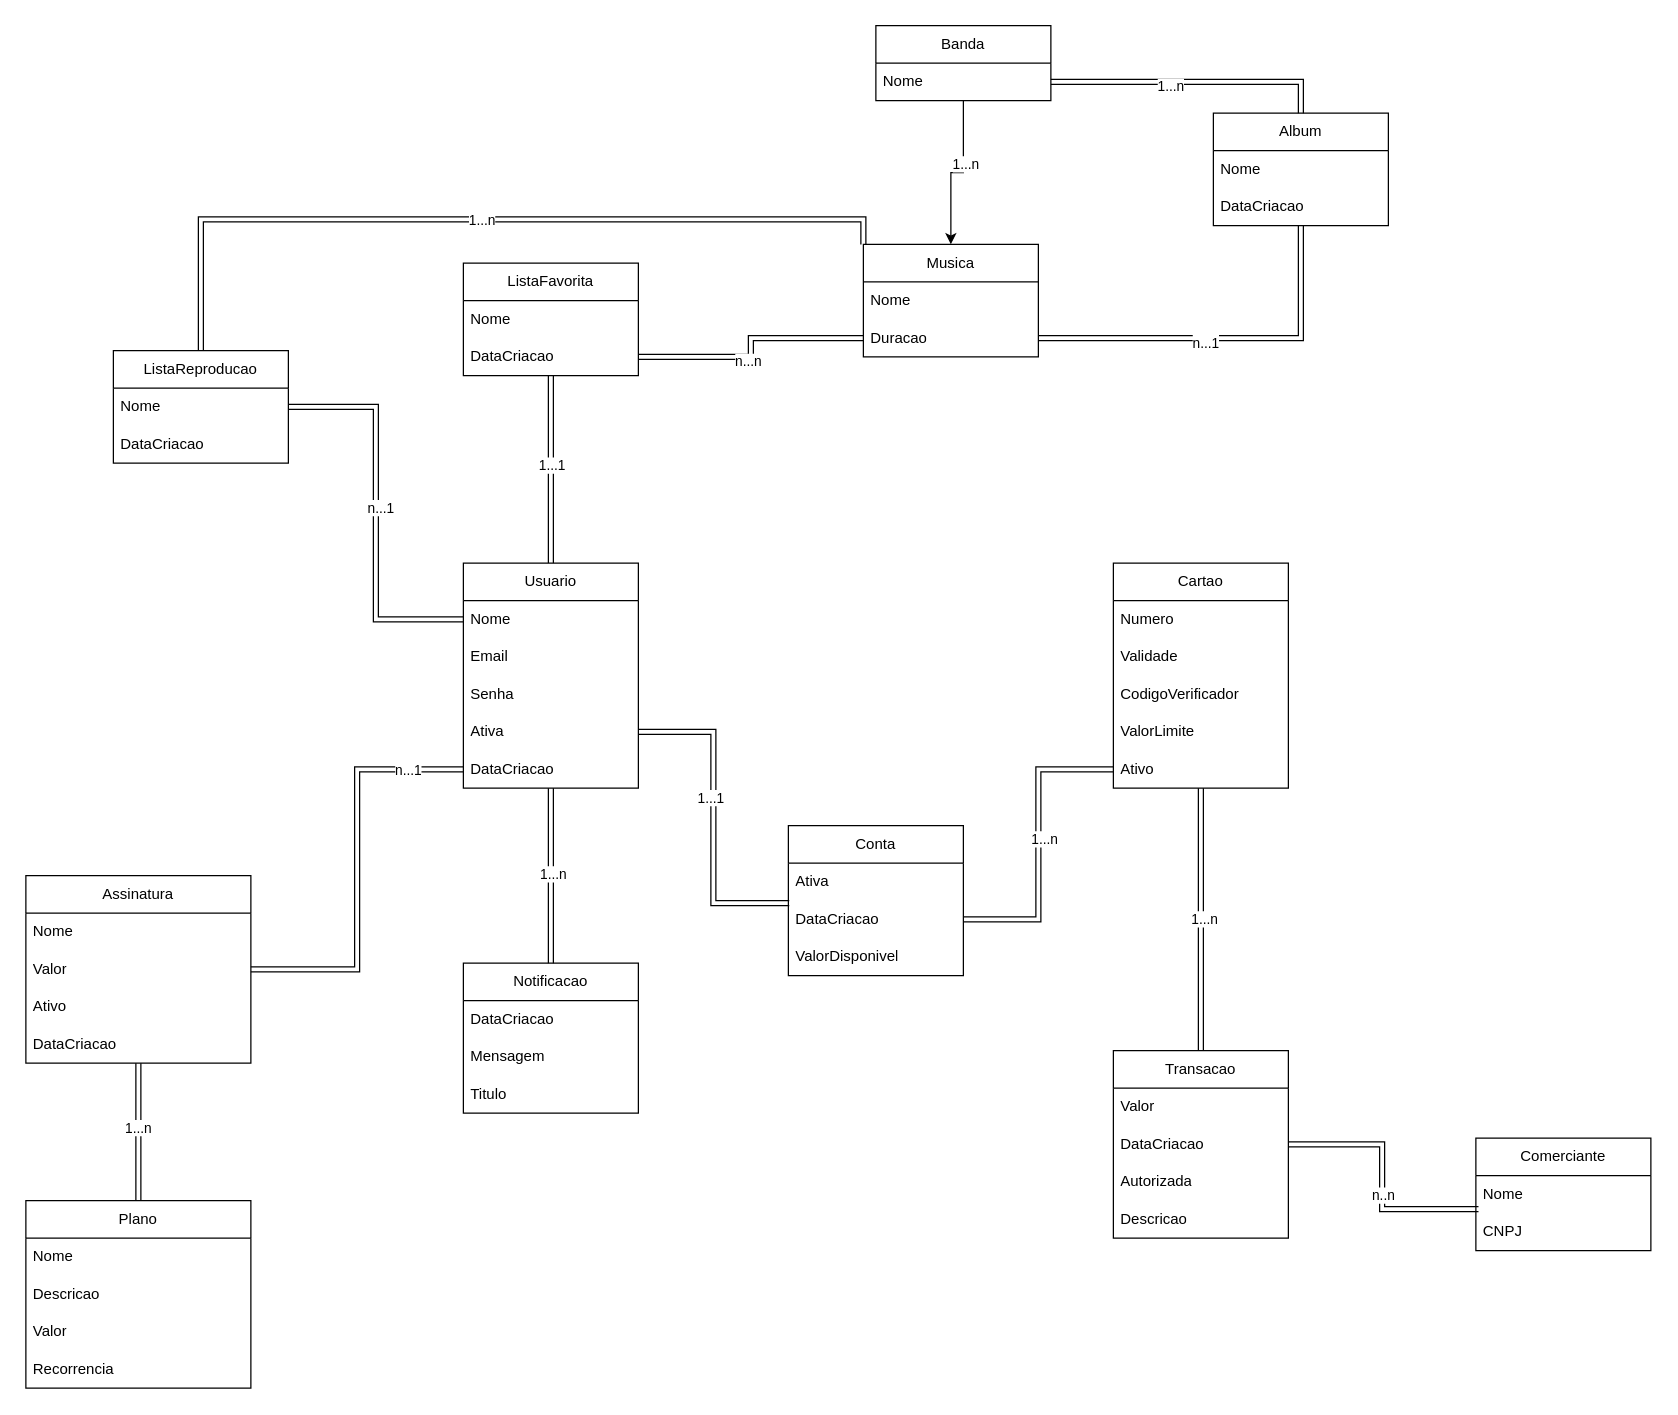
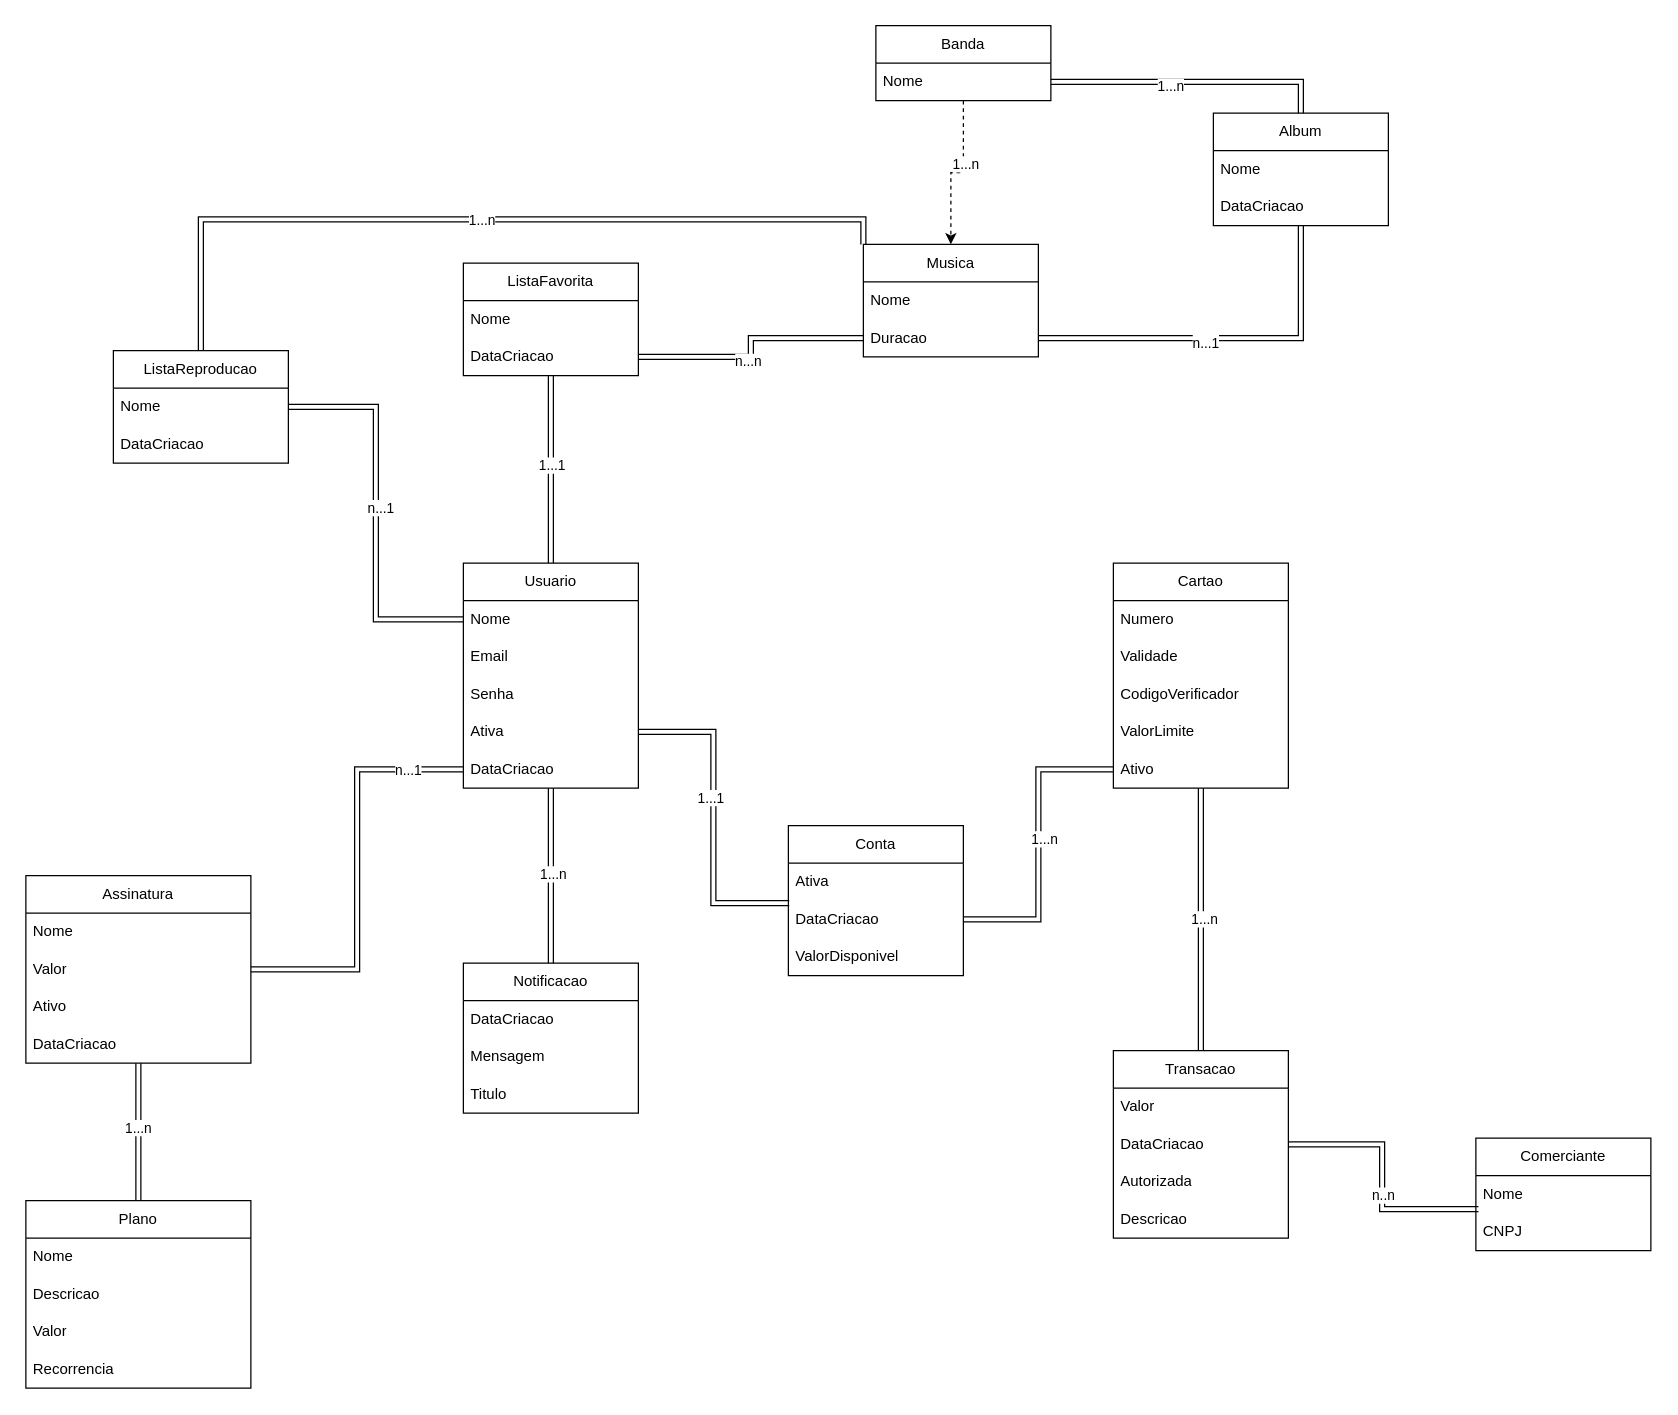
(951, 203) -> (951, 203)
